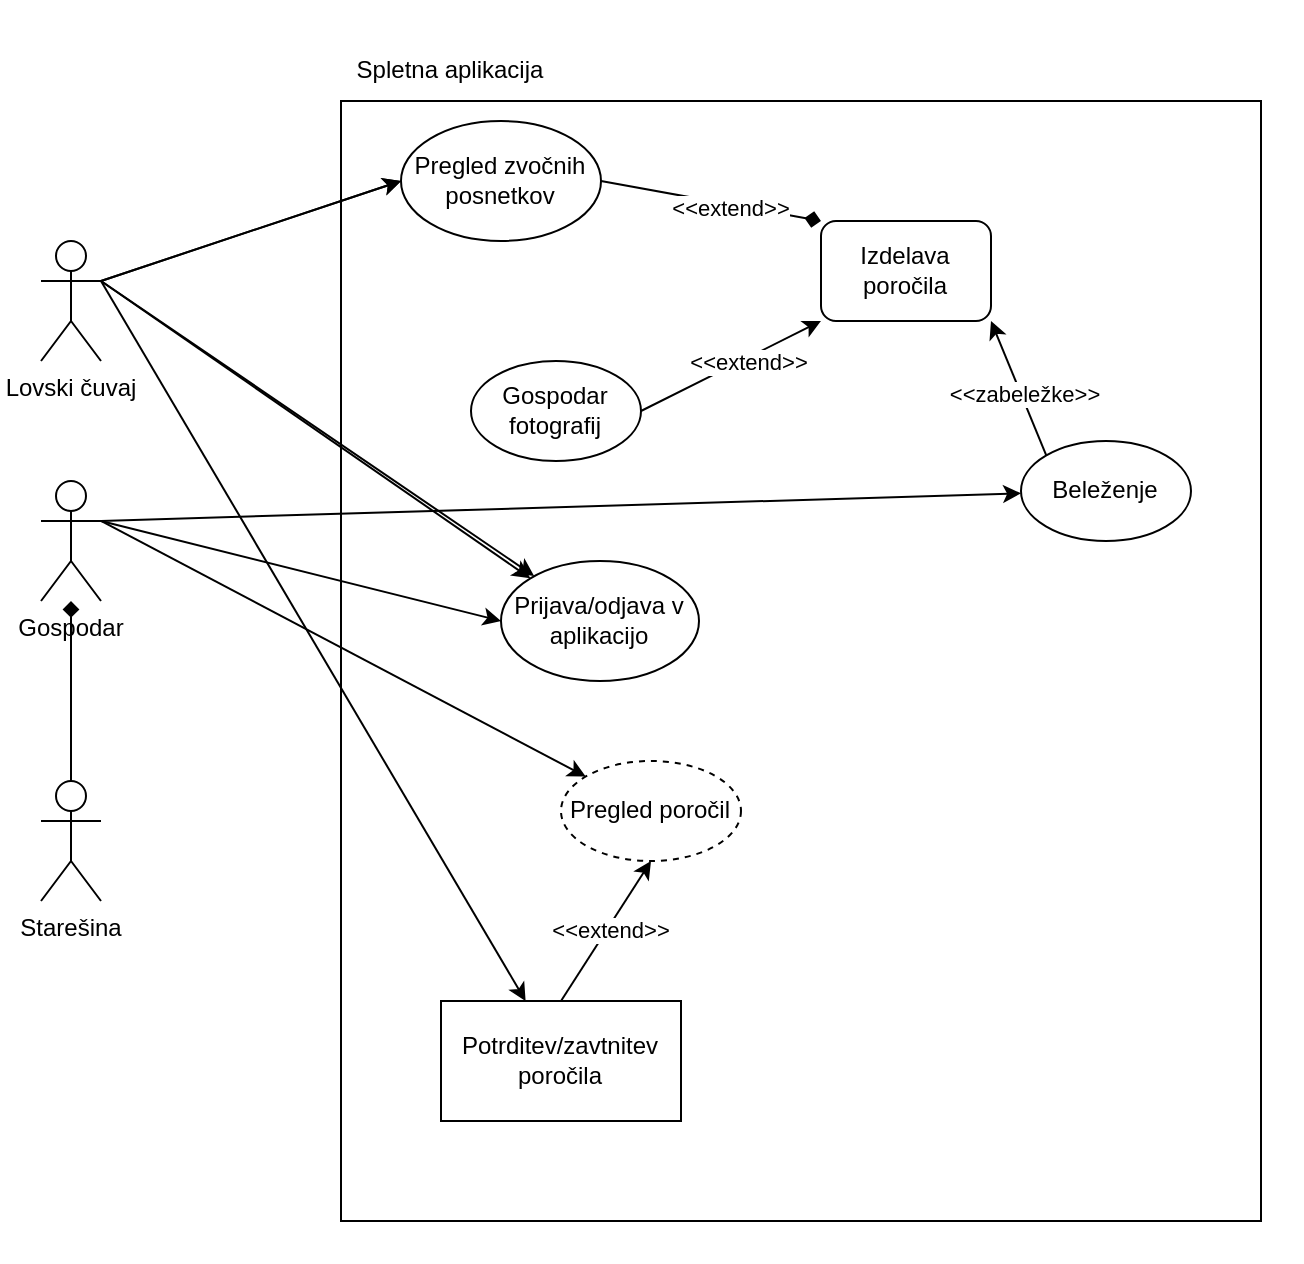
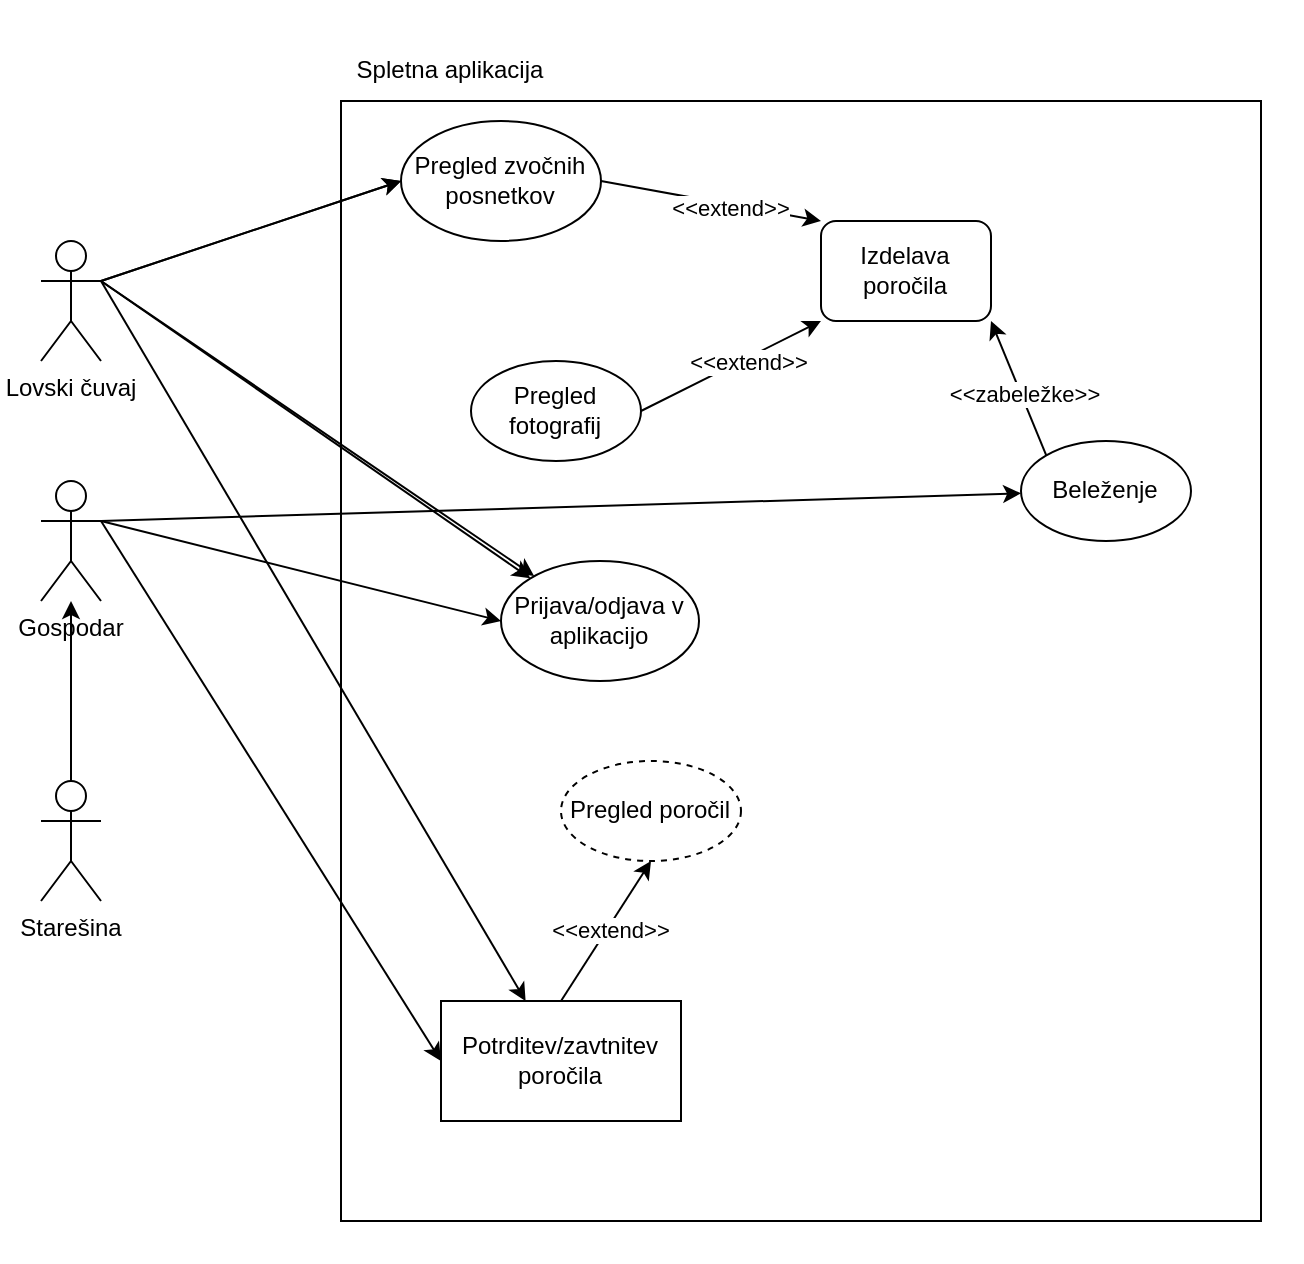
(804, 218) -> (807, 219)
(556, 411) -> (556, 411)
(71, 617) -> (71, 616)
(443, 702) -> (268, 787)
